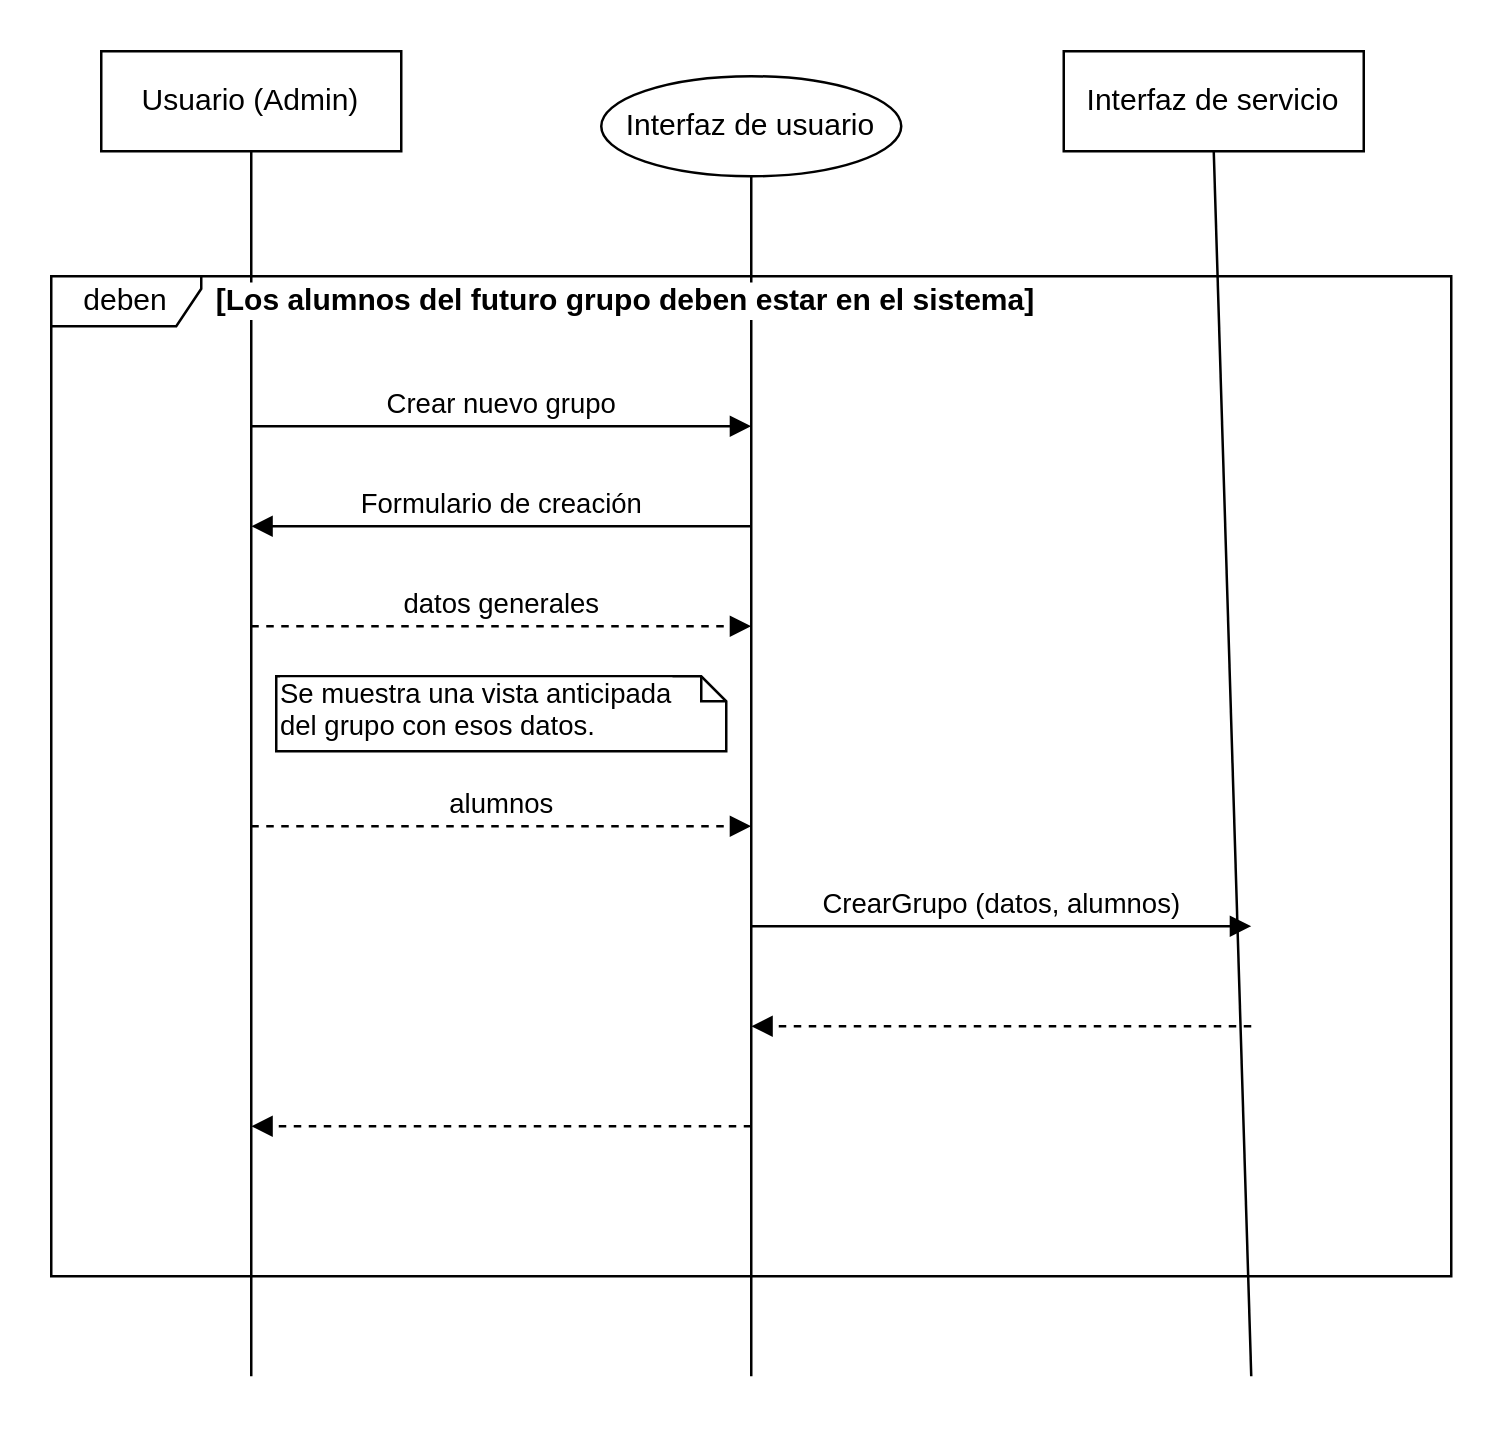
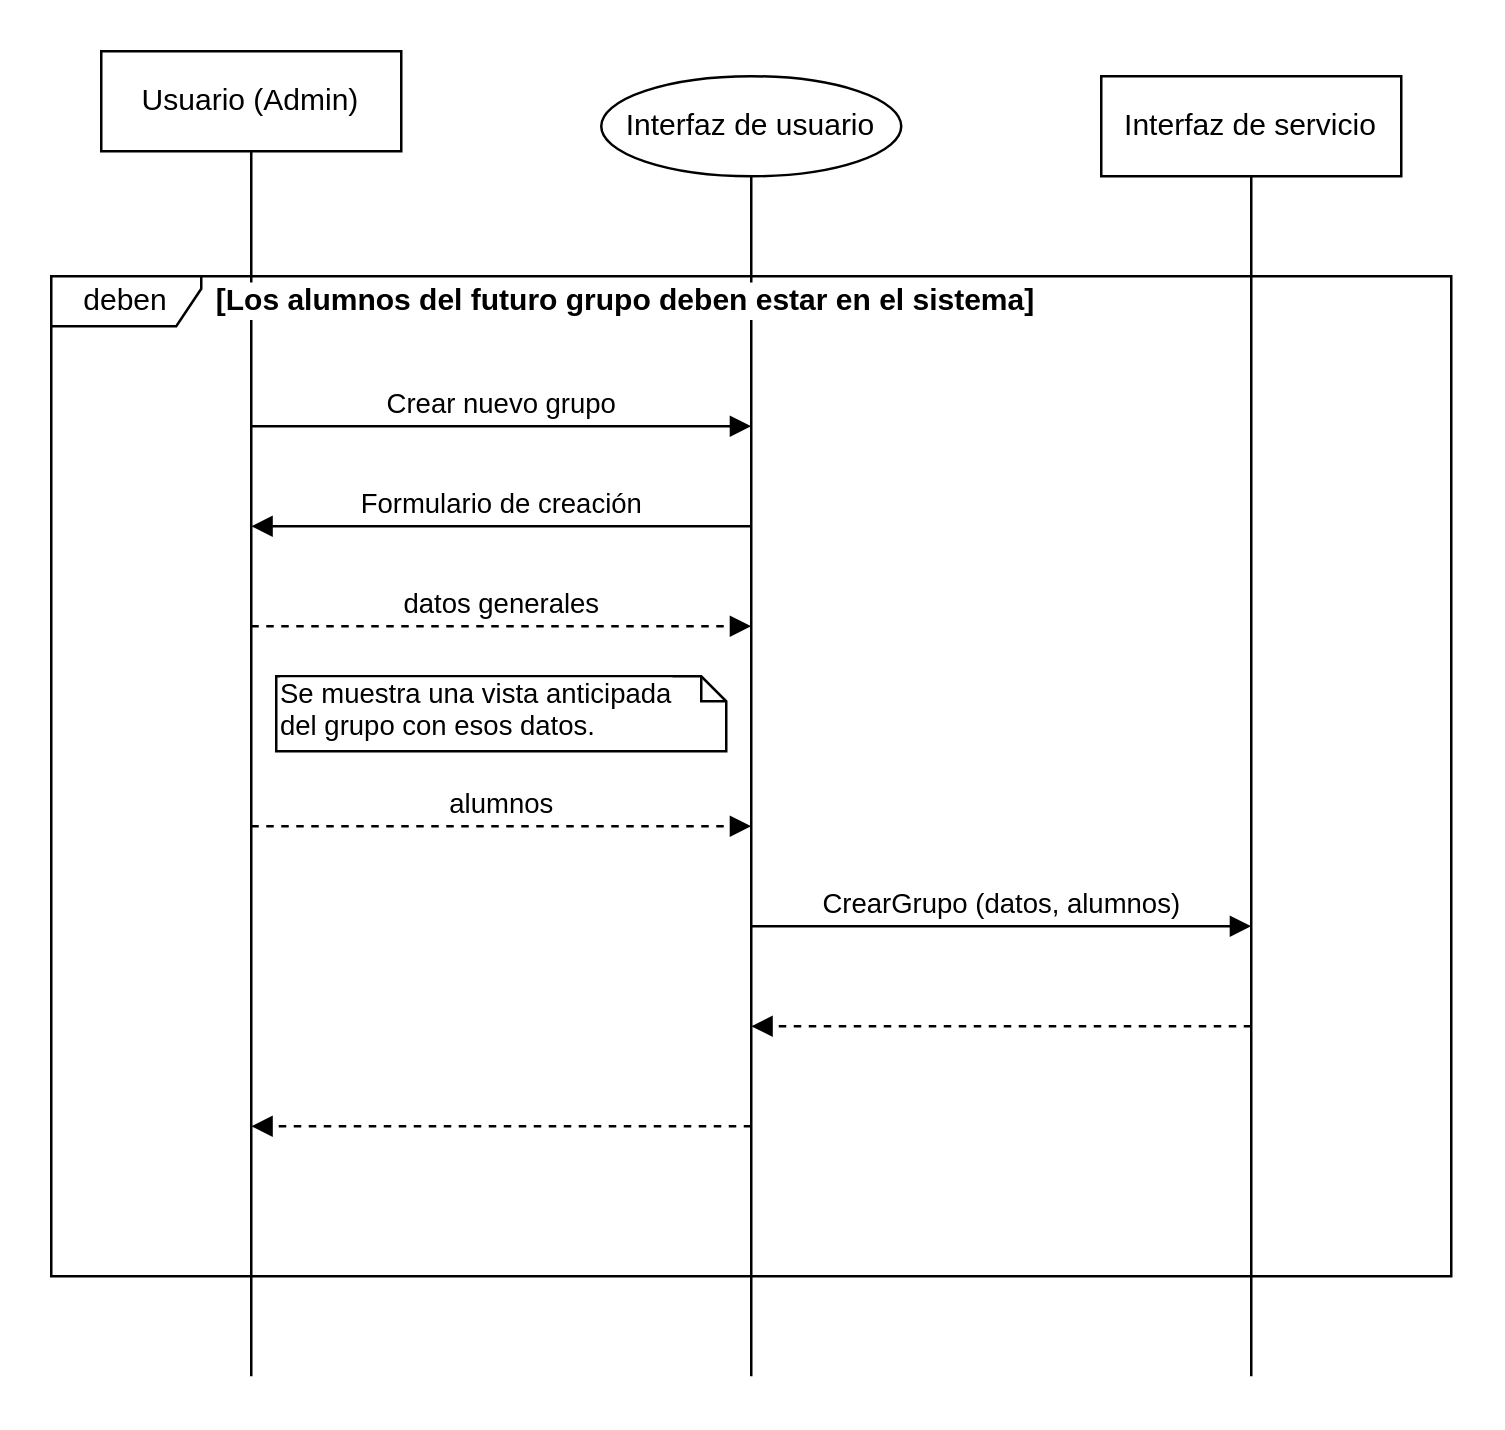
(1214, 101) -> (1251, 126)
